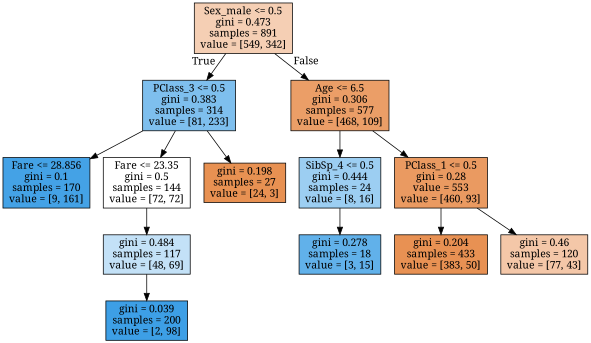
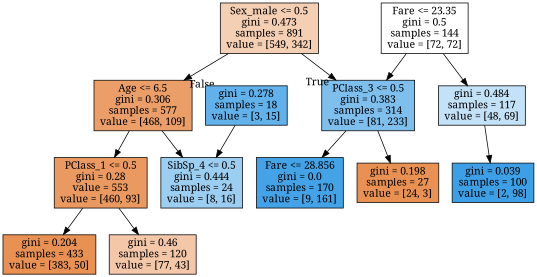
(170, 141) -> (399, 64)
(46, 183) -> (300, 183)
(340, 218) -> (228, 138)
(147, 321) -> (493, 183)
